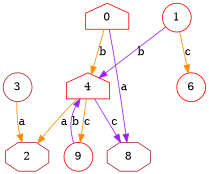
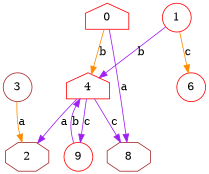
(84, 117) -> (84, 117)
(59, 118) -> (59, 118)
